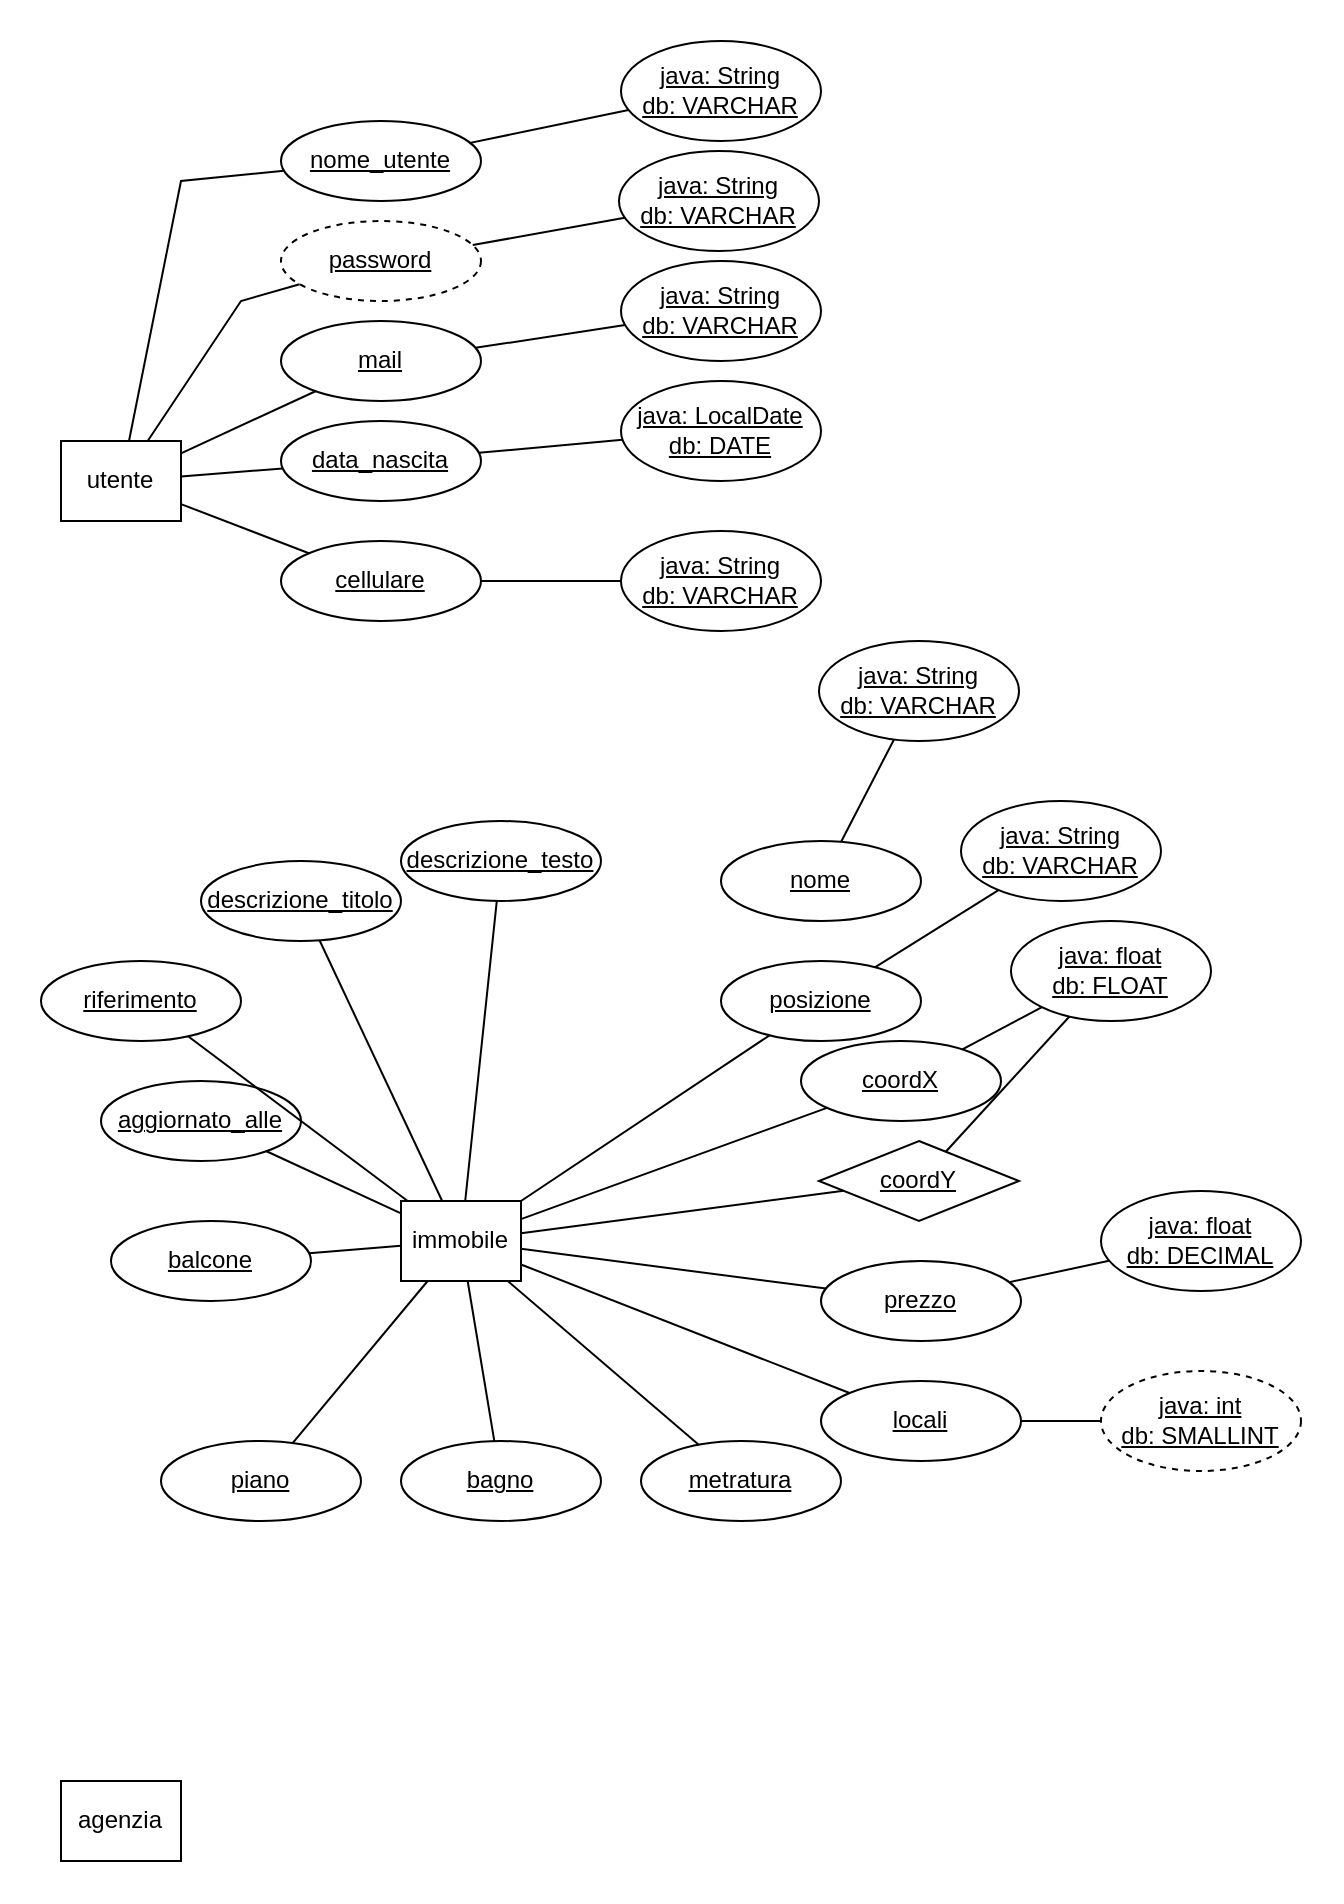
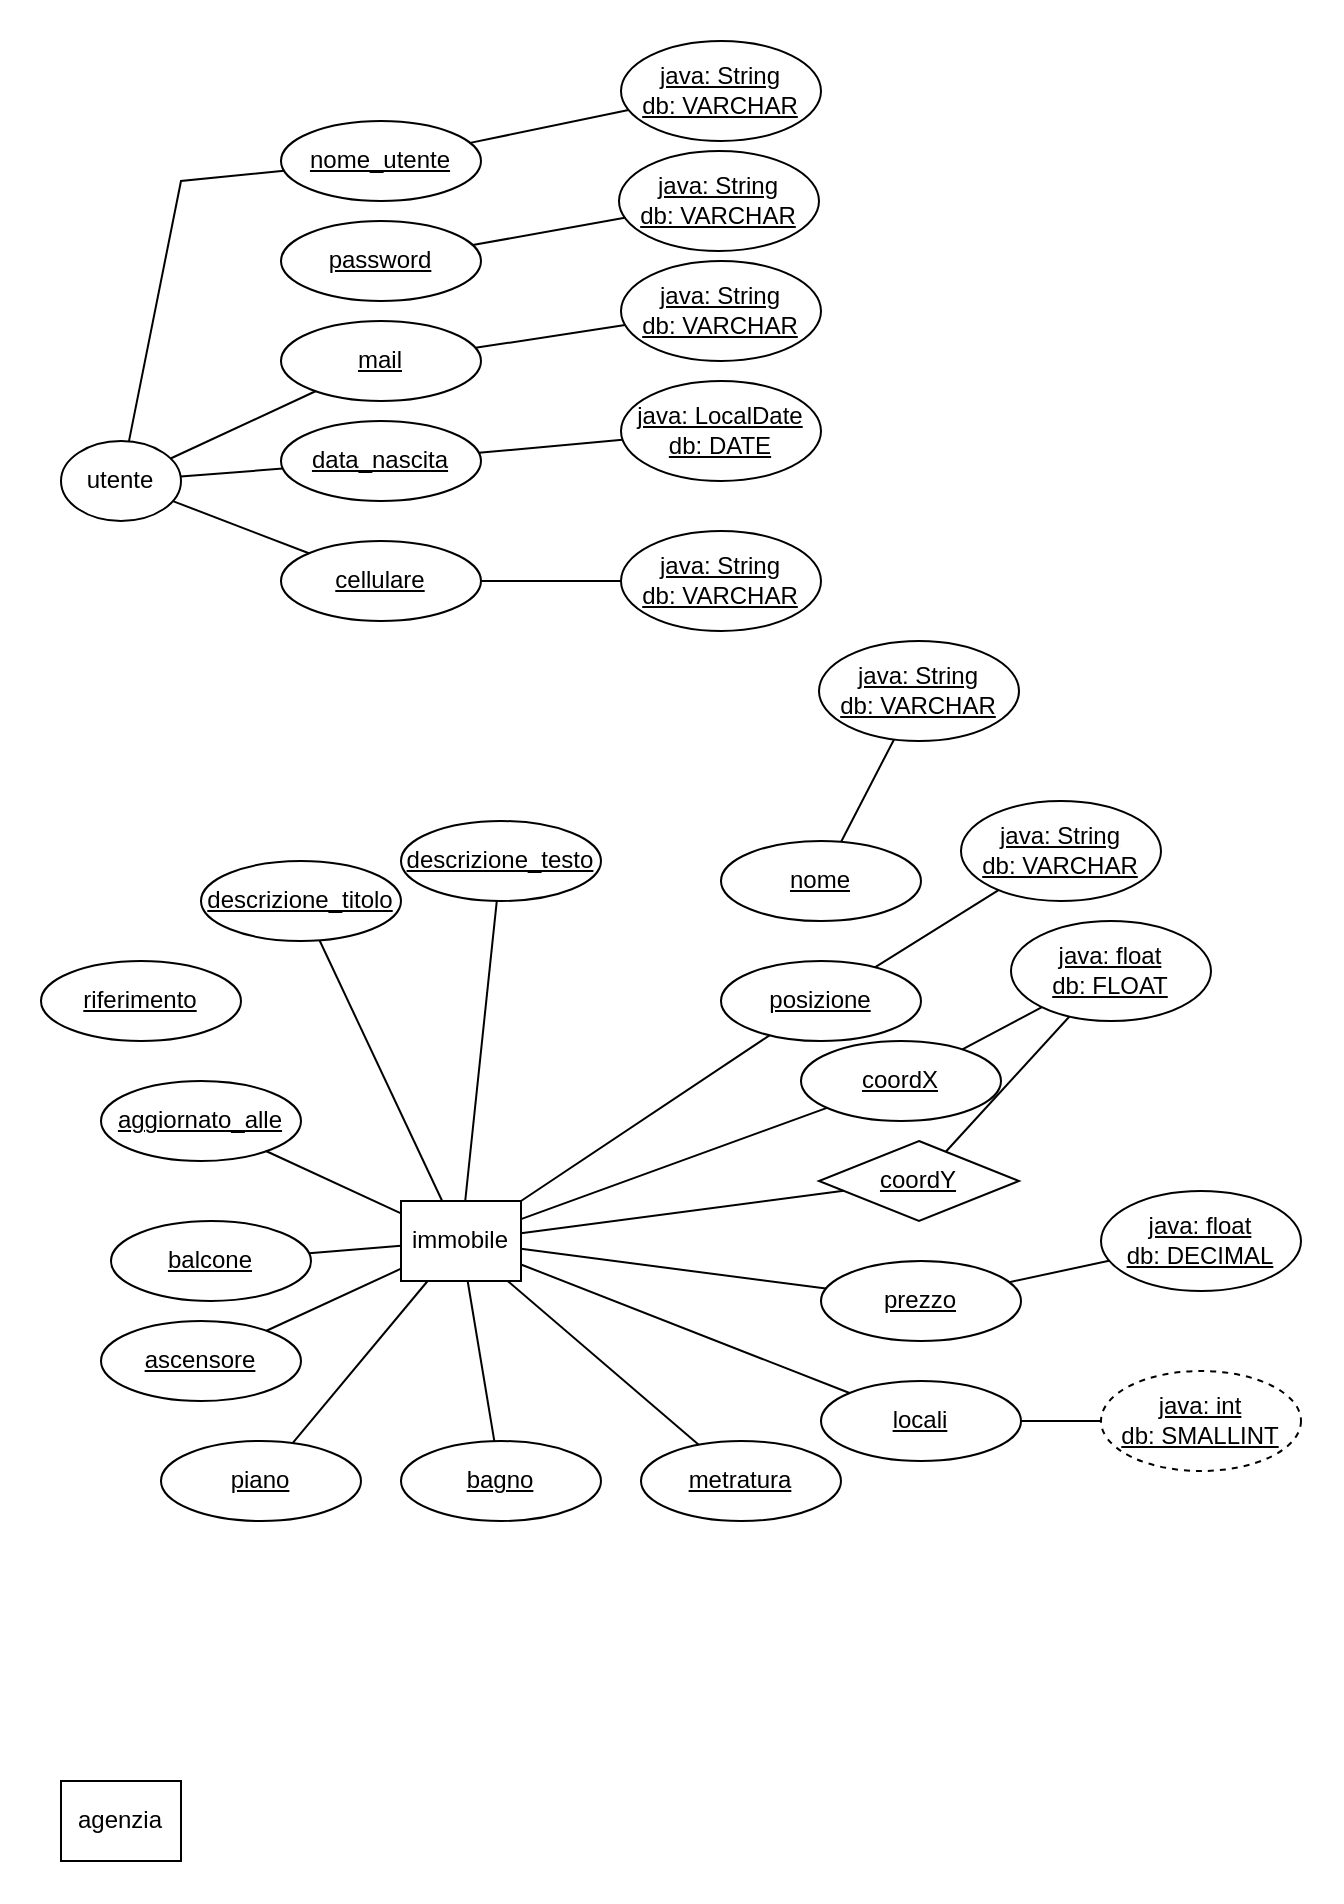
(381, 261) -> (381, 261)
(211, 346) -> none
(121, 481) -> (121, 481)
(298, 1119) -> none
none -> (334, 1300)
none -> (201, 1361)
